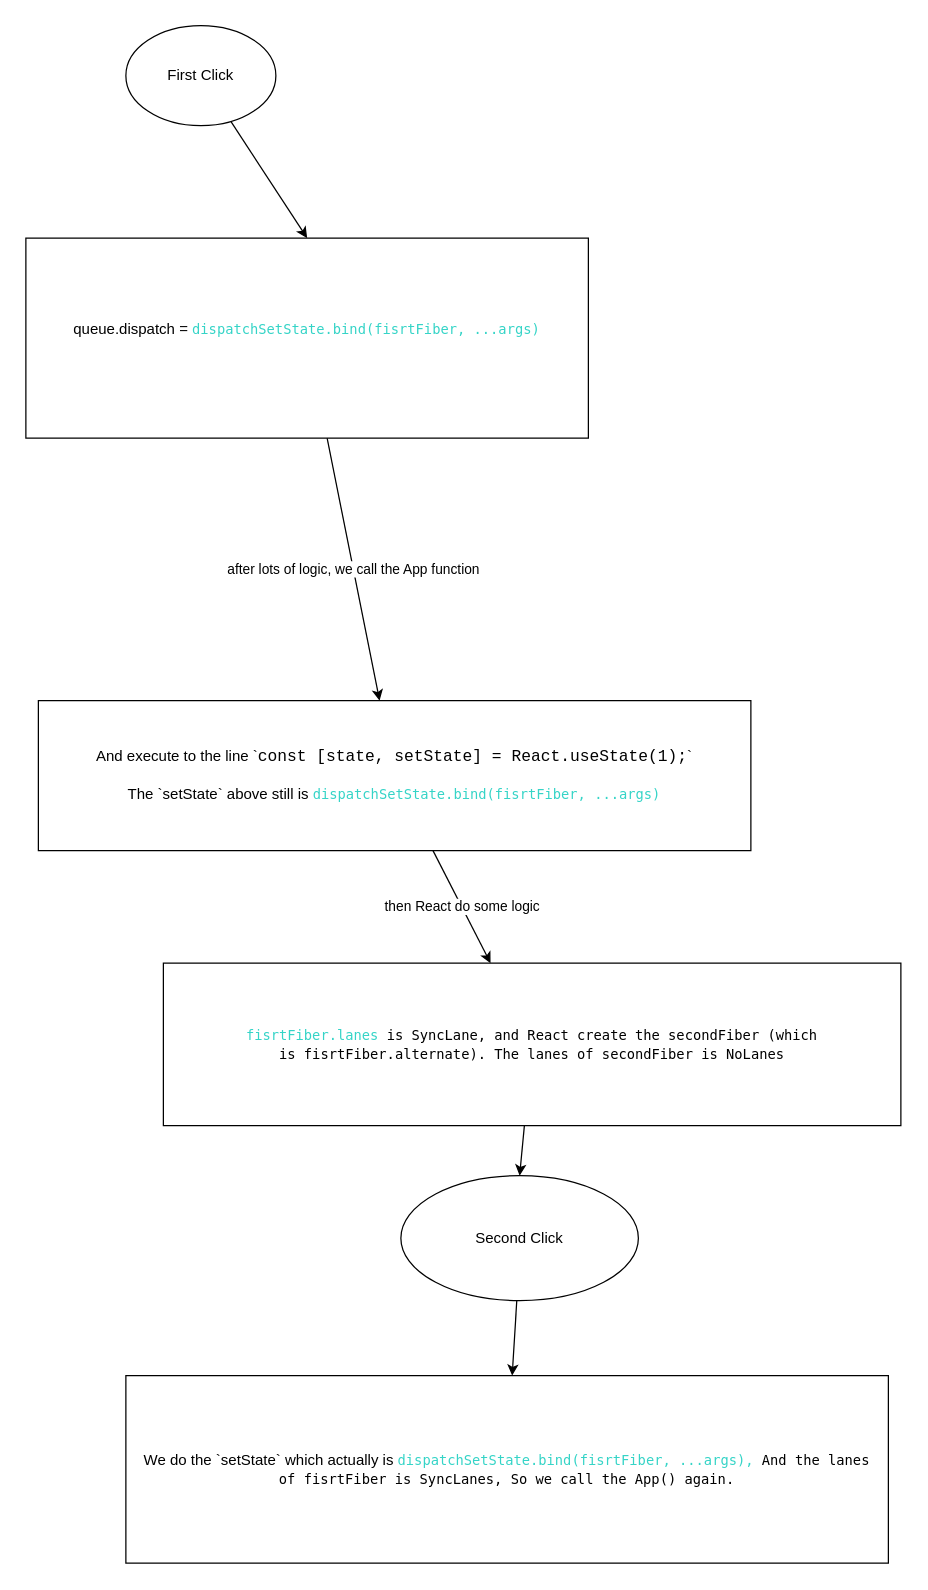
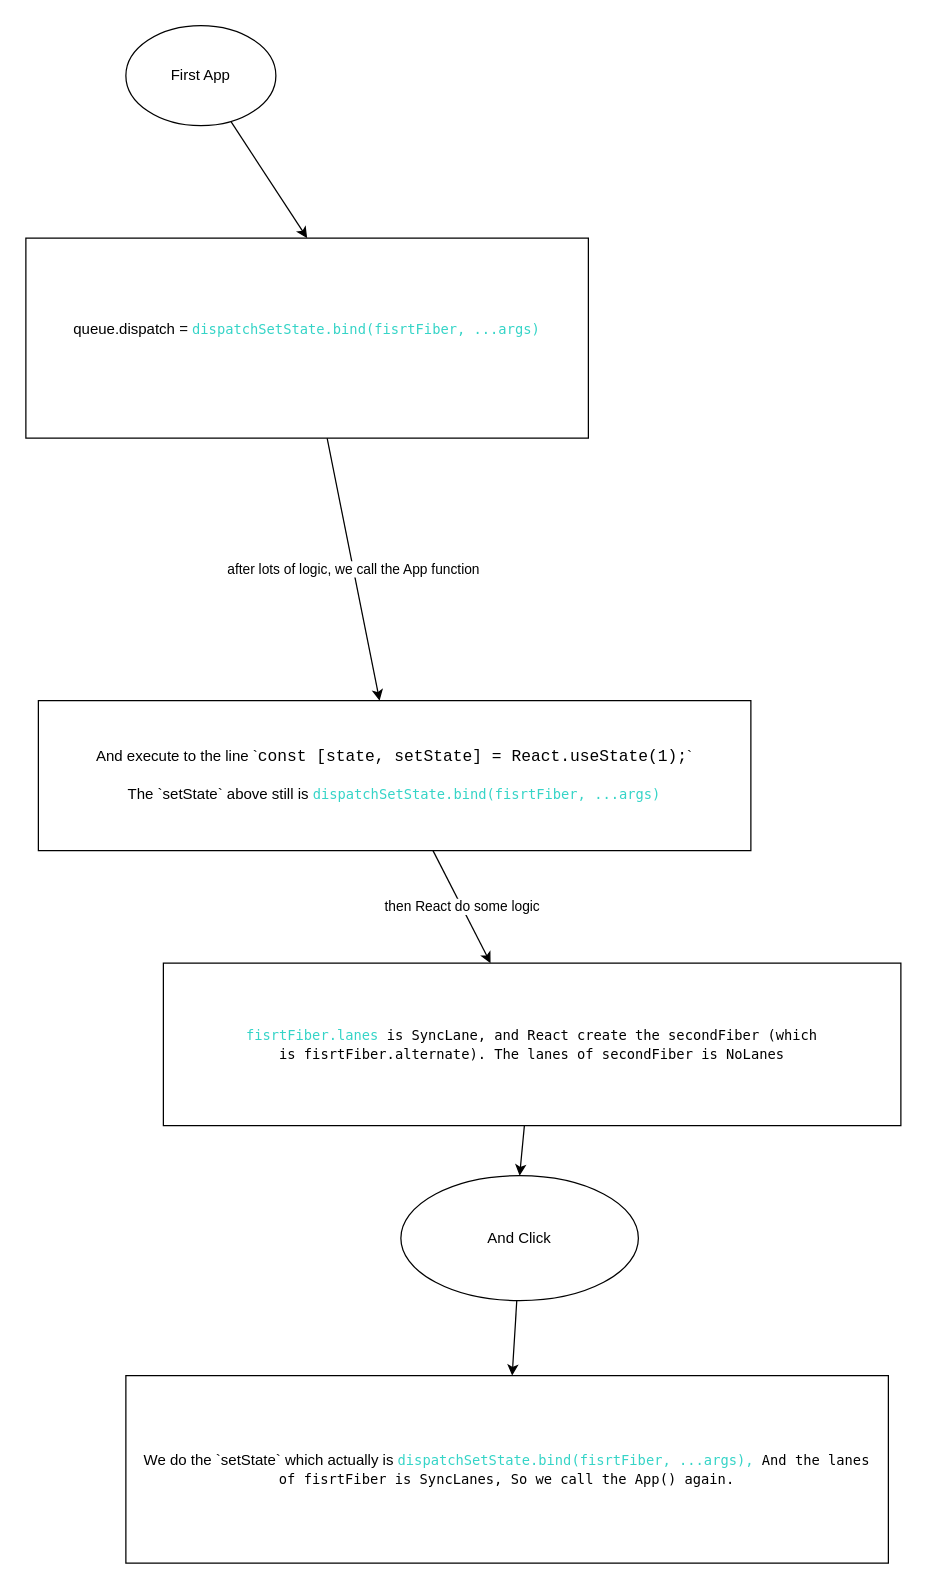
(201, 76) -> (201, 76)
(519, 1238) -> (519, 1238)
